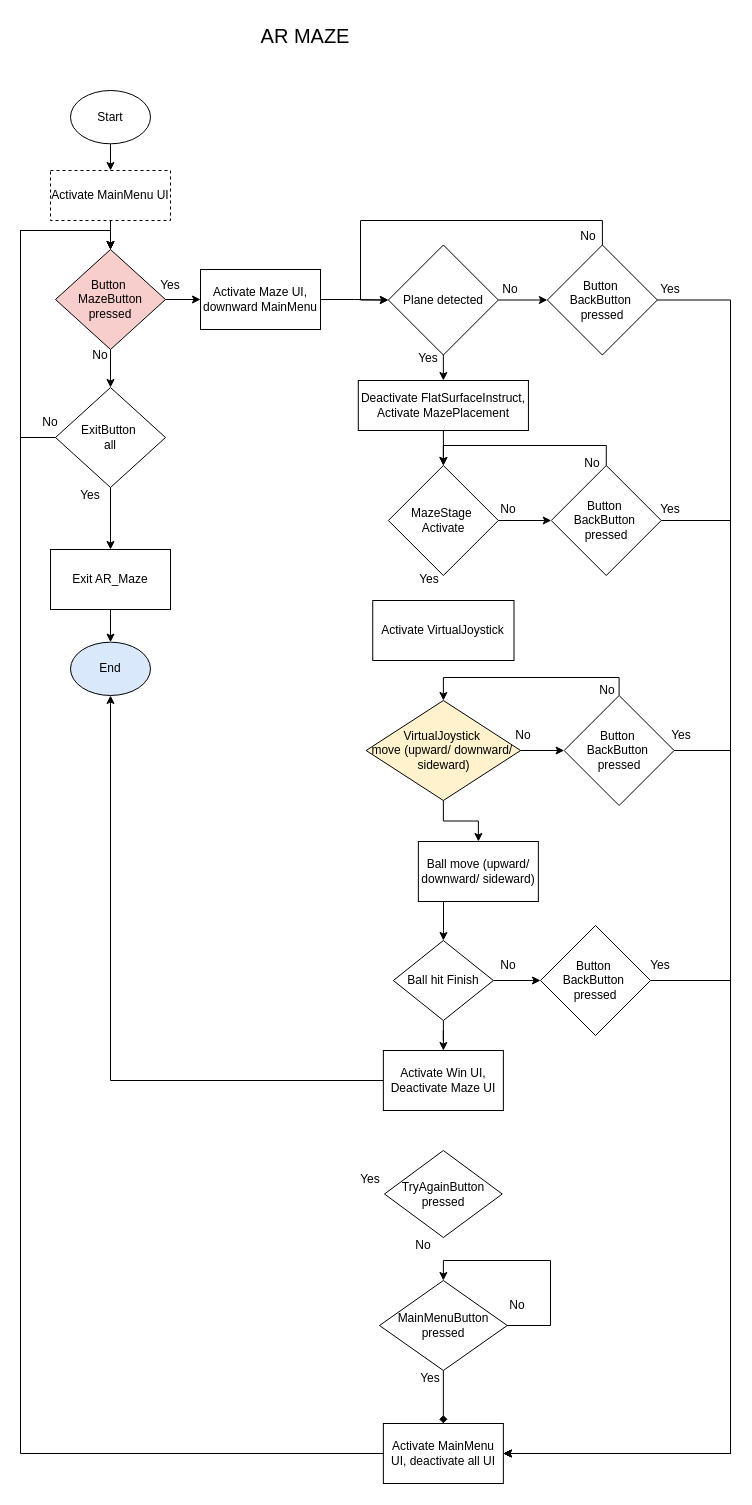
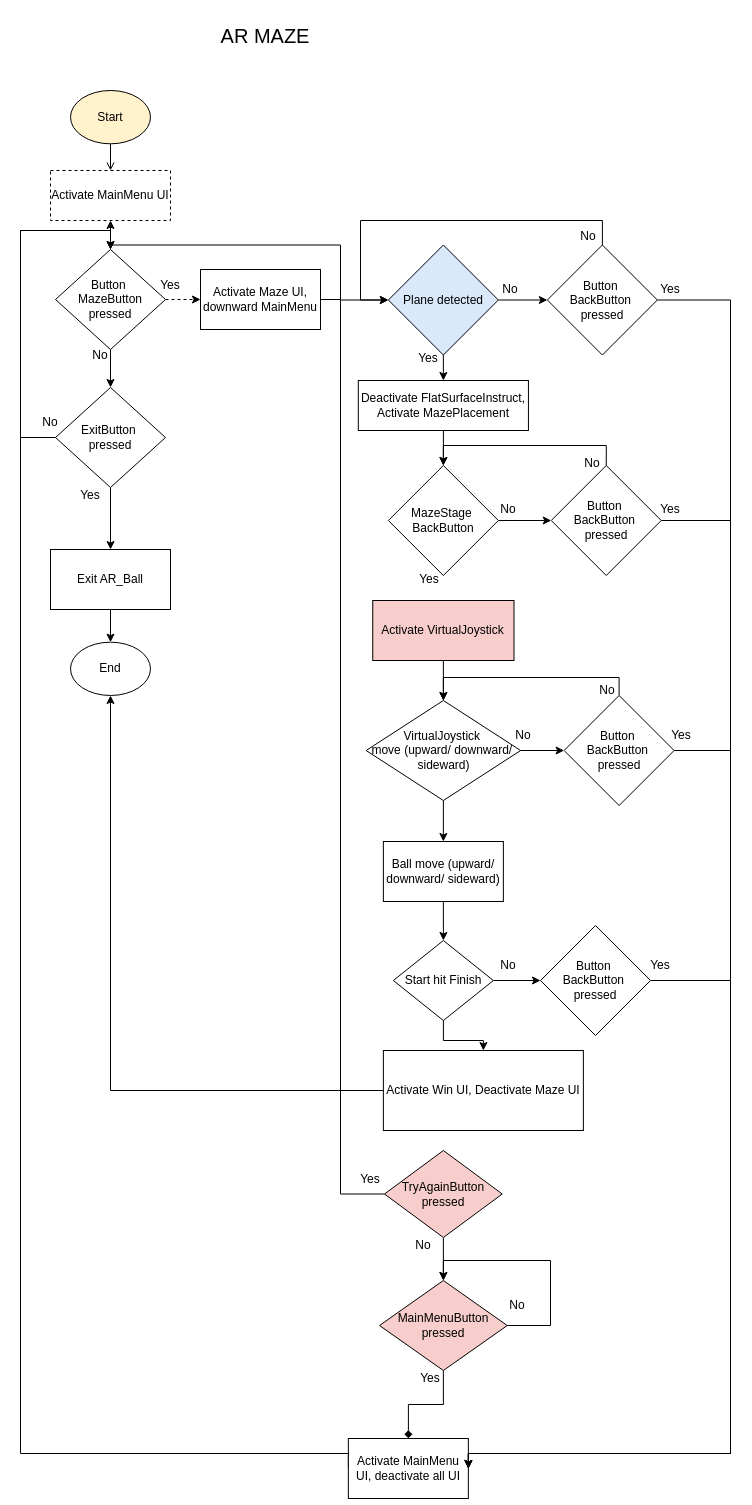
(306, 36) -> (266, 36)
(111, 117) -> (111, 117)
(111, 162) -> (111, 164)
(111, 223) -> none
(111, 300) -> (111, 300)
(180, 300) -> (180, 300)
(338, 300) -> (255, 245)
(443, 300) -> (443, 300)
(111, 438) -> (111, 438)
(444, 521) -> (444, 521)
(111, 580) -> (111, 580)
(443, 631) -> (443, 631)
none -> (443, 668)
(111, 669) -> (111, 669)
(443, 751) -> (443, 751)
none -> (341, 769)
(478, 872) -> (443, 872)
(444, 981) -> (444, 981)
(443, 1081) -> (483, 1091)
(443, 1194) -> (443, 1194)
none -> (443, 1248)
(443, 1326) -> (443, 1326)
(443, 1454) -> (408, 1469)
